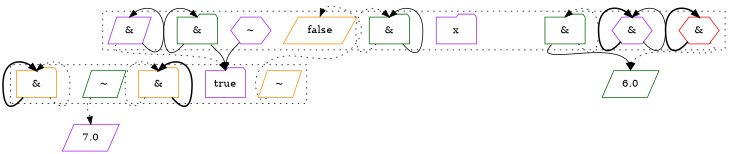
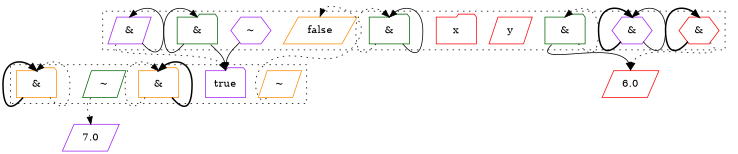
(456, 31) -> (456, 31)
none -> (511, 31)
(631, 84) -> (631, 84)
